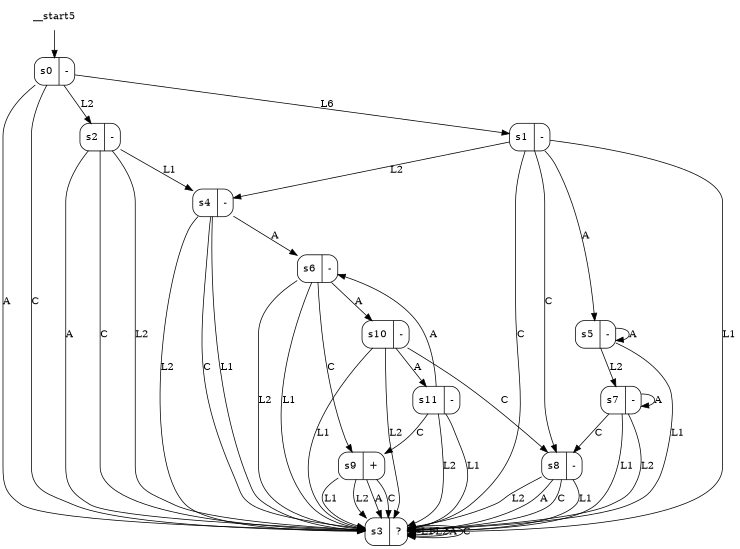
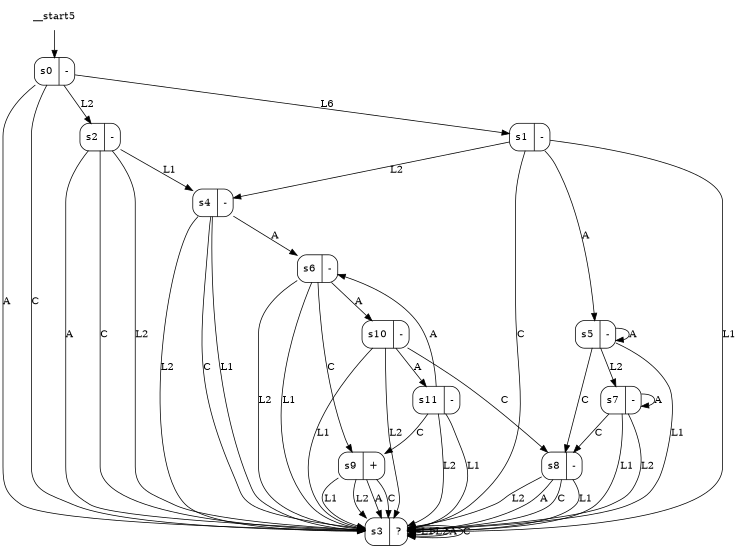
(545, 298) -> (580, 396)
